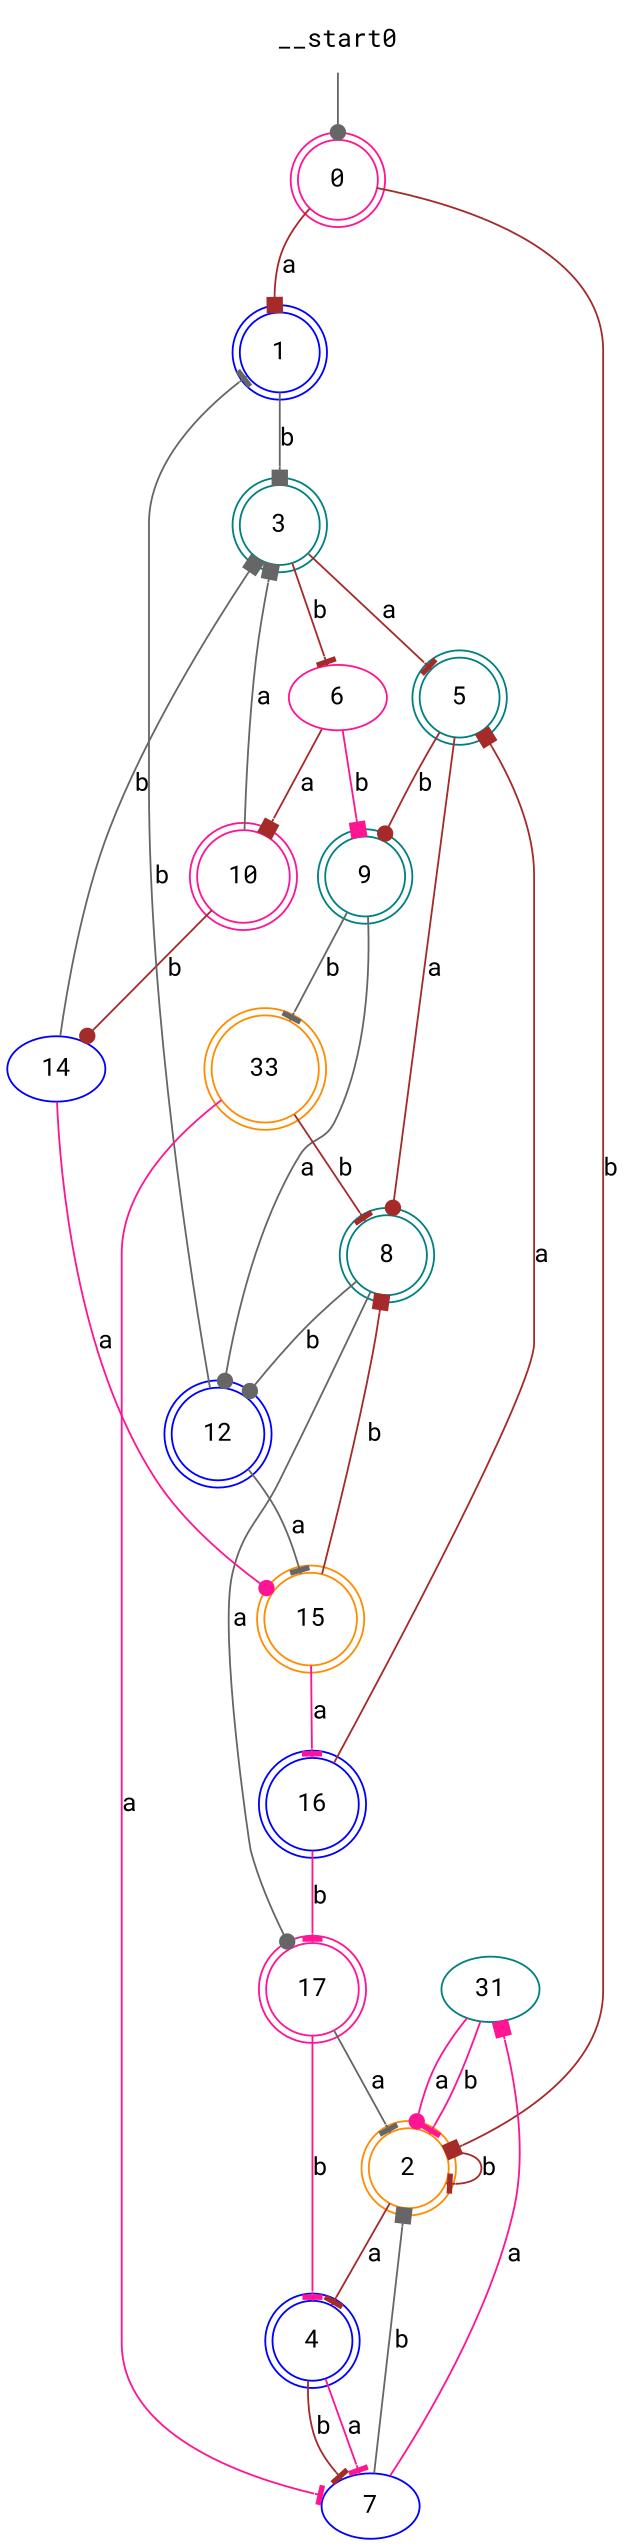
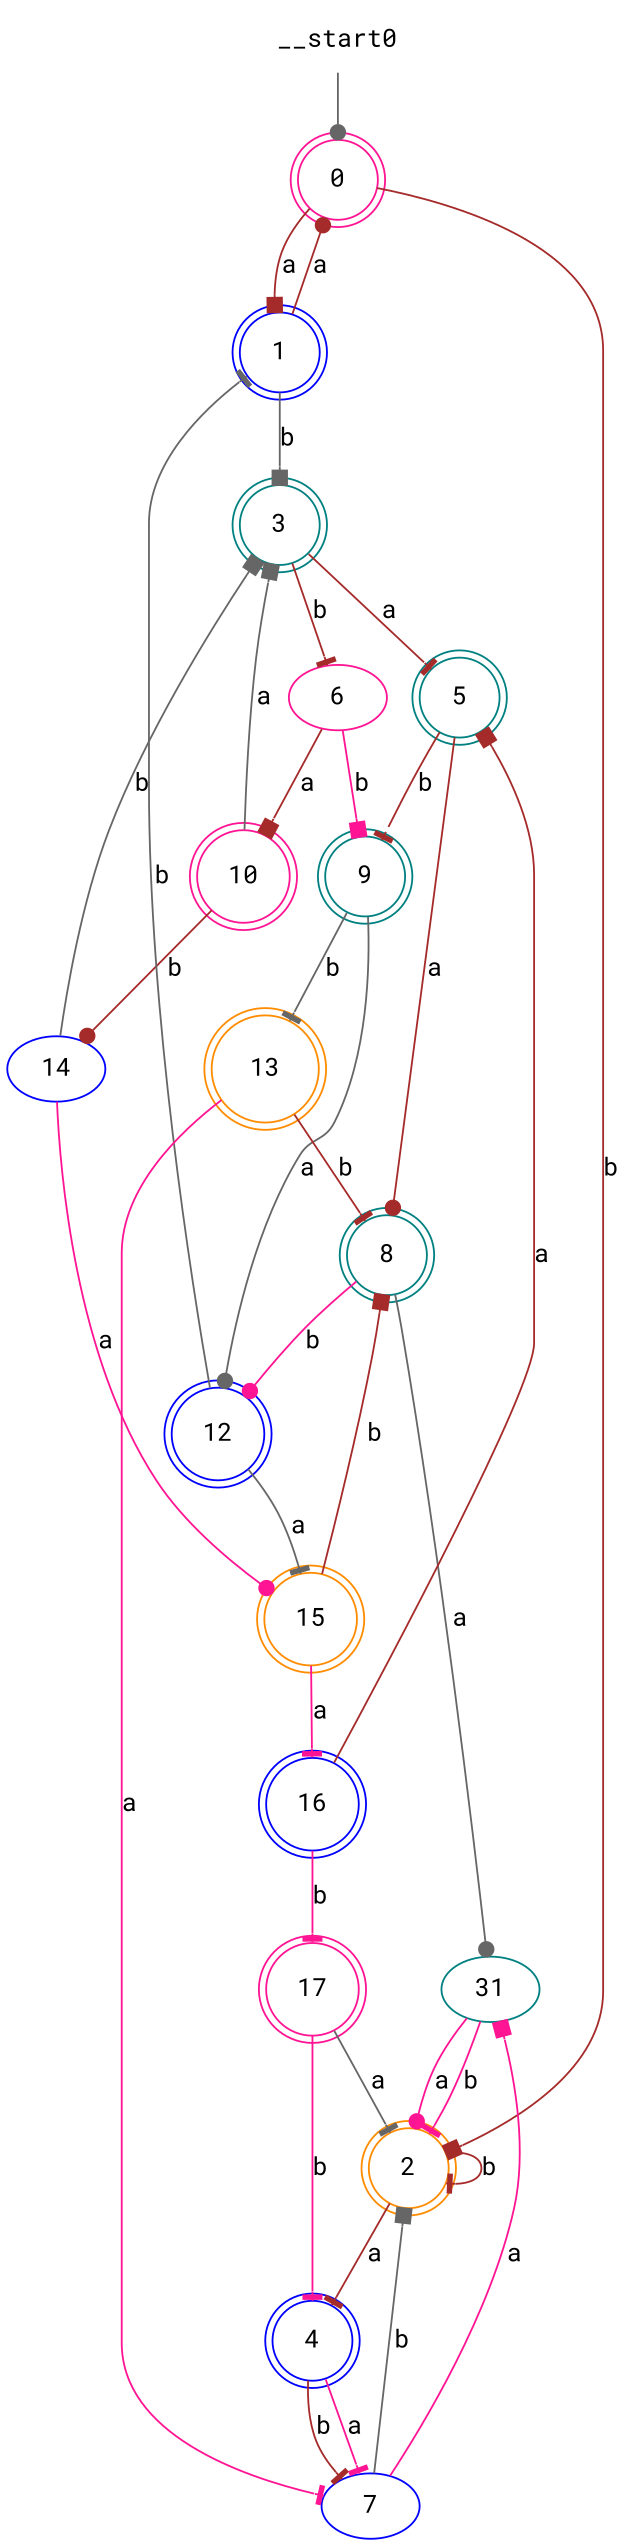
none -> (306, 273)
(413, 779) -> (413, 779)
(265, 1069) -> (265, 1069)
(303, 1330) -> (303, 1330)
(229, 1601) -> (445, 1617)
